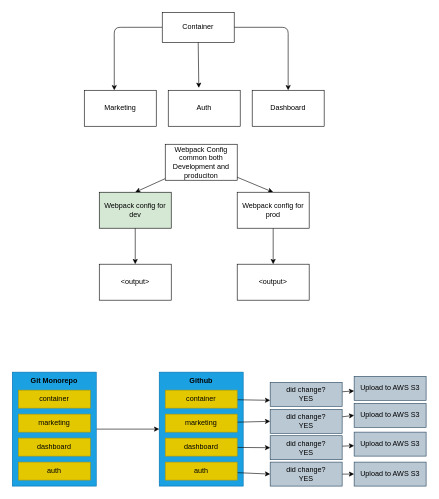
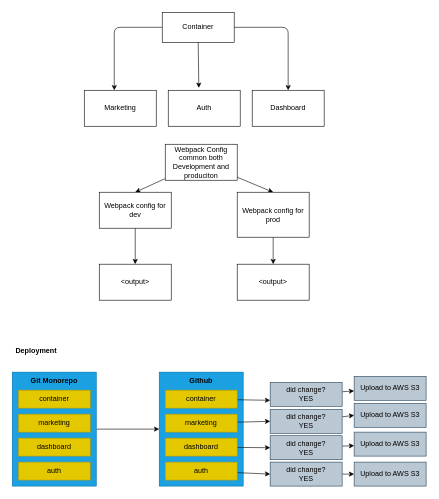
(135, 210) -> (135, 210)
(273, 210) -> (273, 215)
none -> (36, 351)
